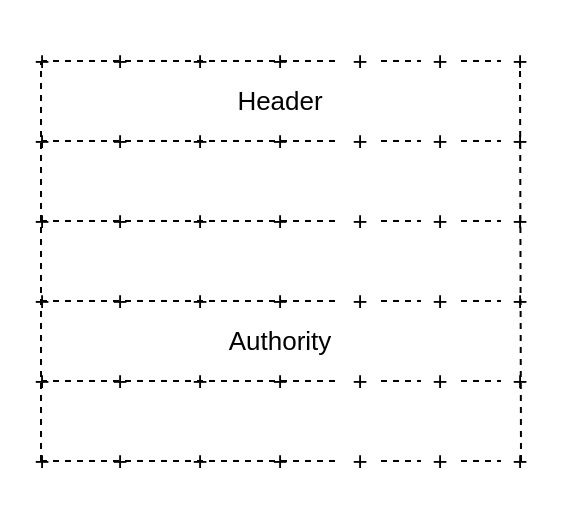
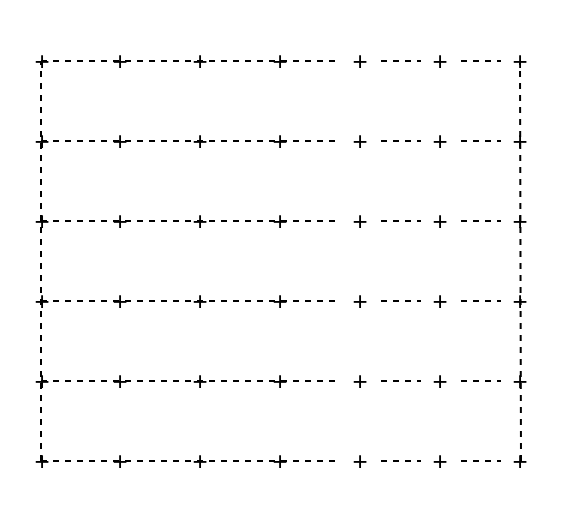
(281, 101) -> none
(281, 341) -> none
